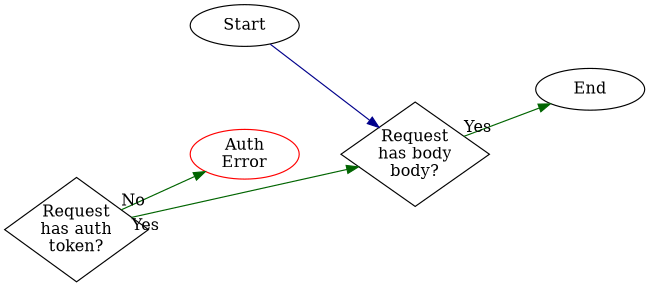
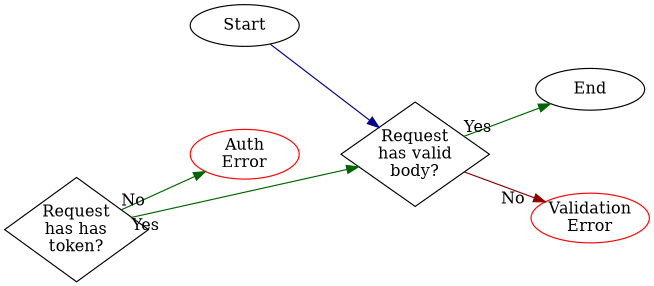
(415, 154) -> (415, 154)
none -> (590, 218)
(77, 230) -> (77, 230)
